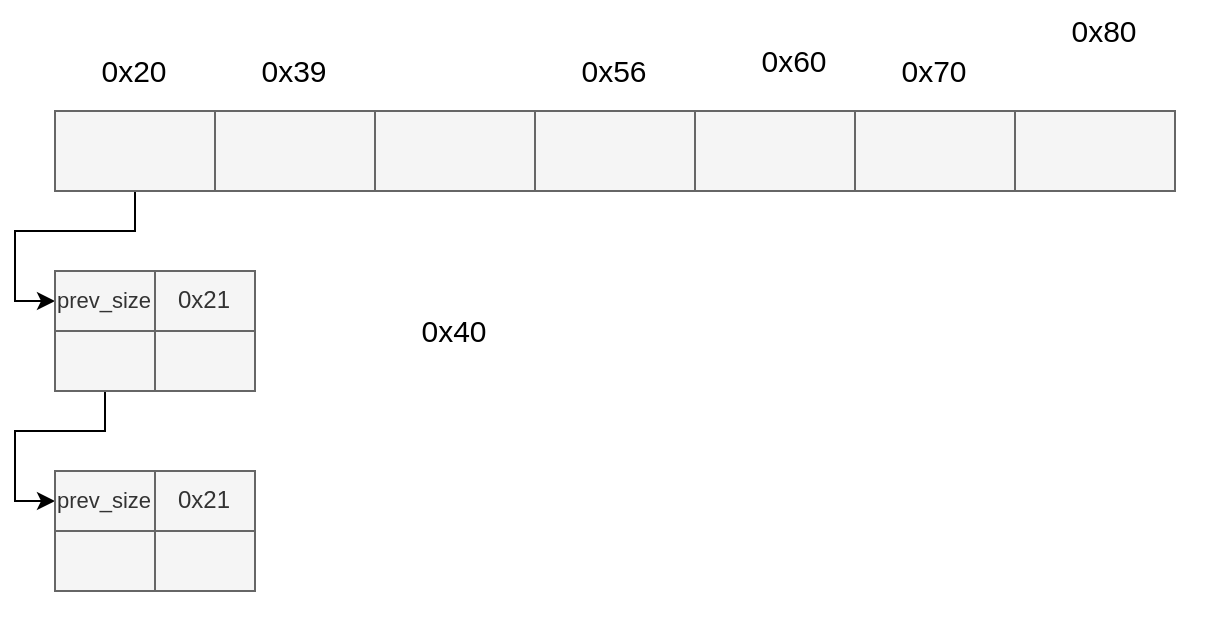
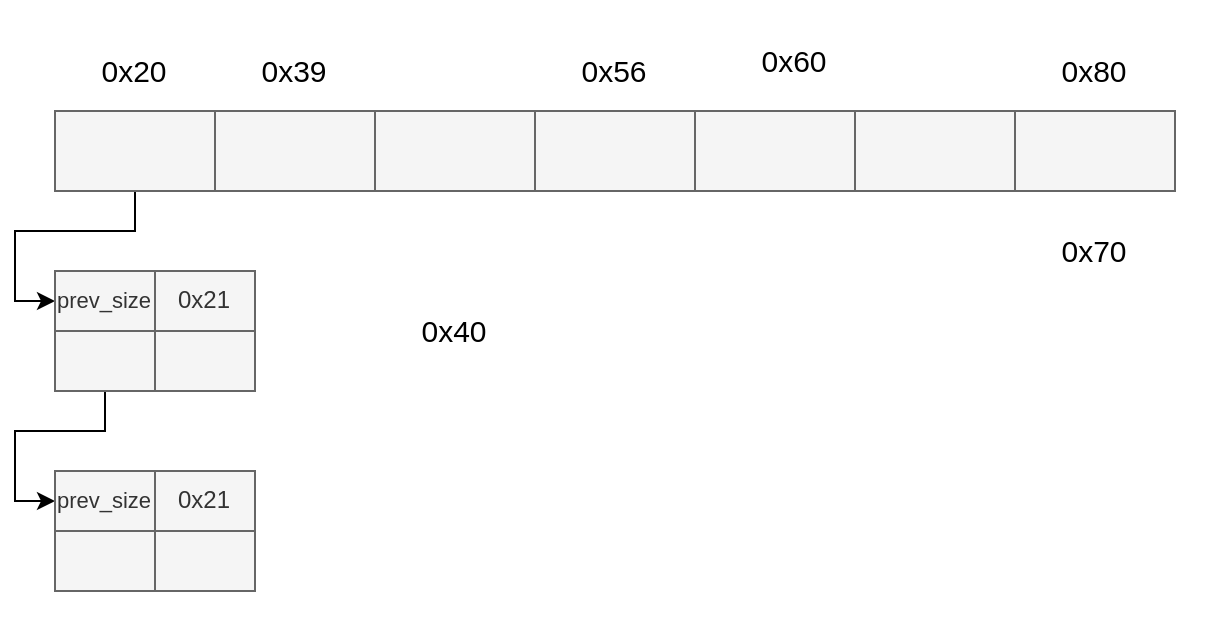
(1105, 31) -> (1095, 71)
(935, 71) -> (1095, 251)
